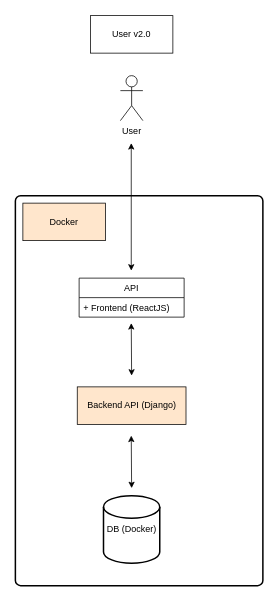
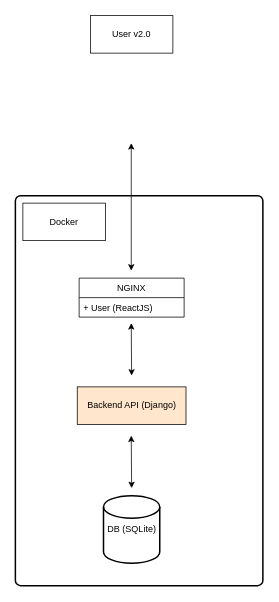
(132, 98) -> none
(64, 222) -> (64, 222)
(132, 288) -> (132, 288)
(132, 308) -> (122, 308)
(132, 529) -> (132, 529)
